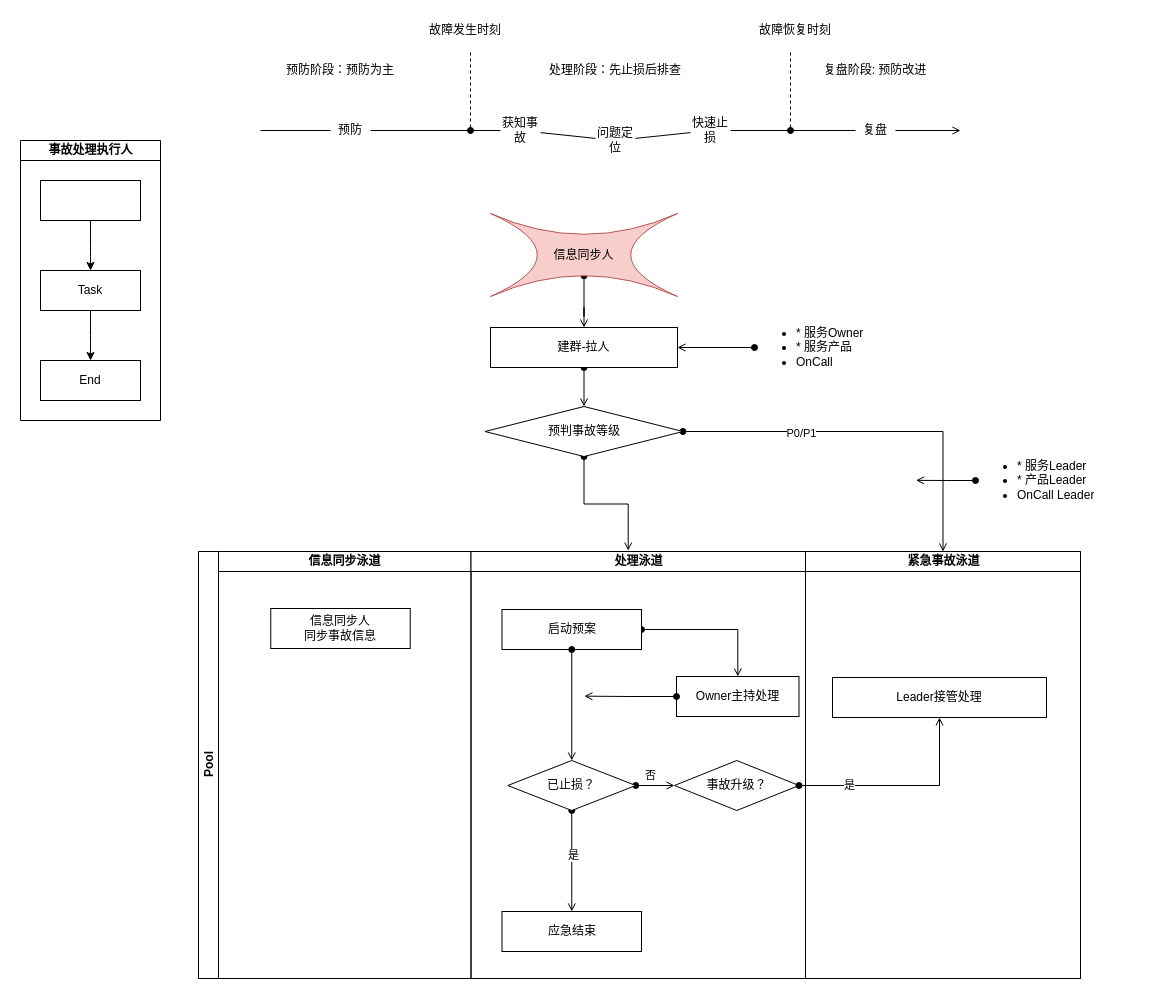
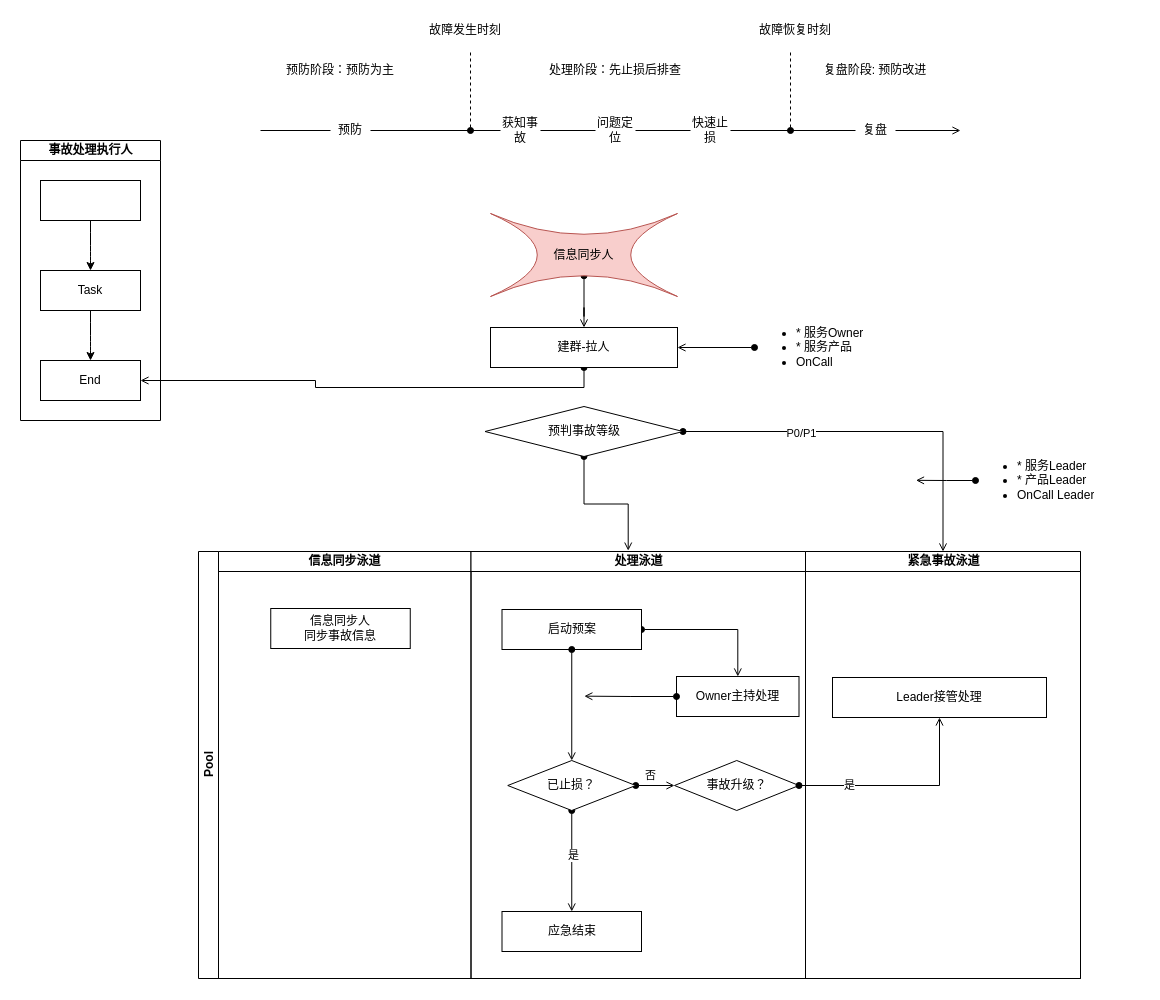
(616, 141) -> (616, 131)
(584, 394) -> (362, 388)
